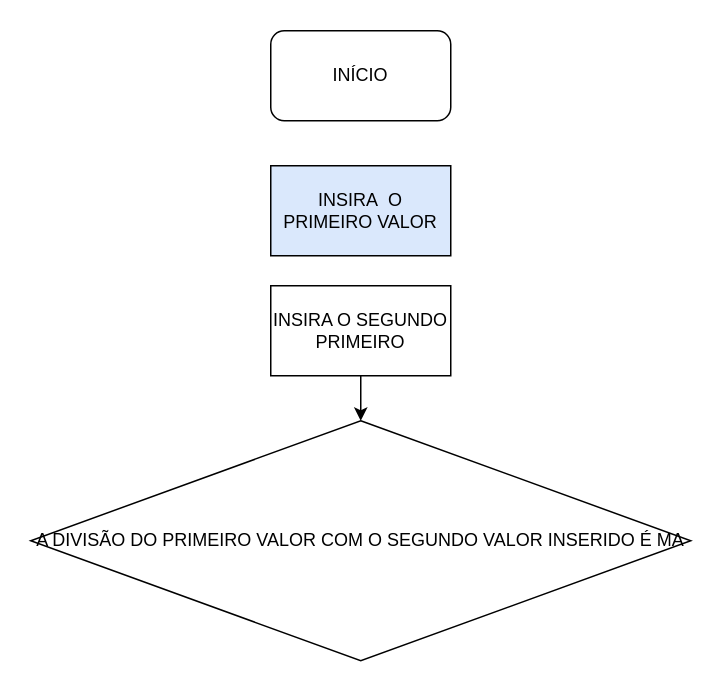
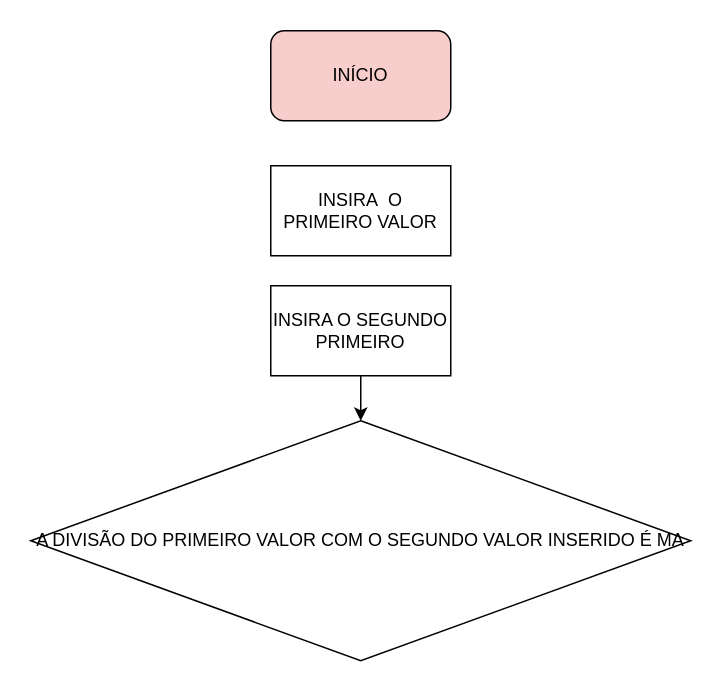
(361, 76) -> (361, 76)
(361, 211) -> (361, 211)
